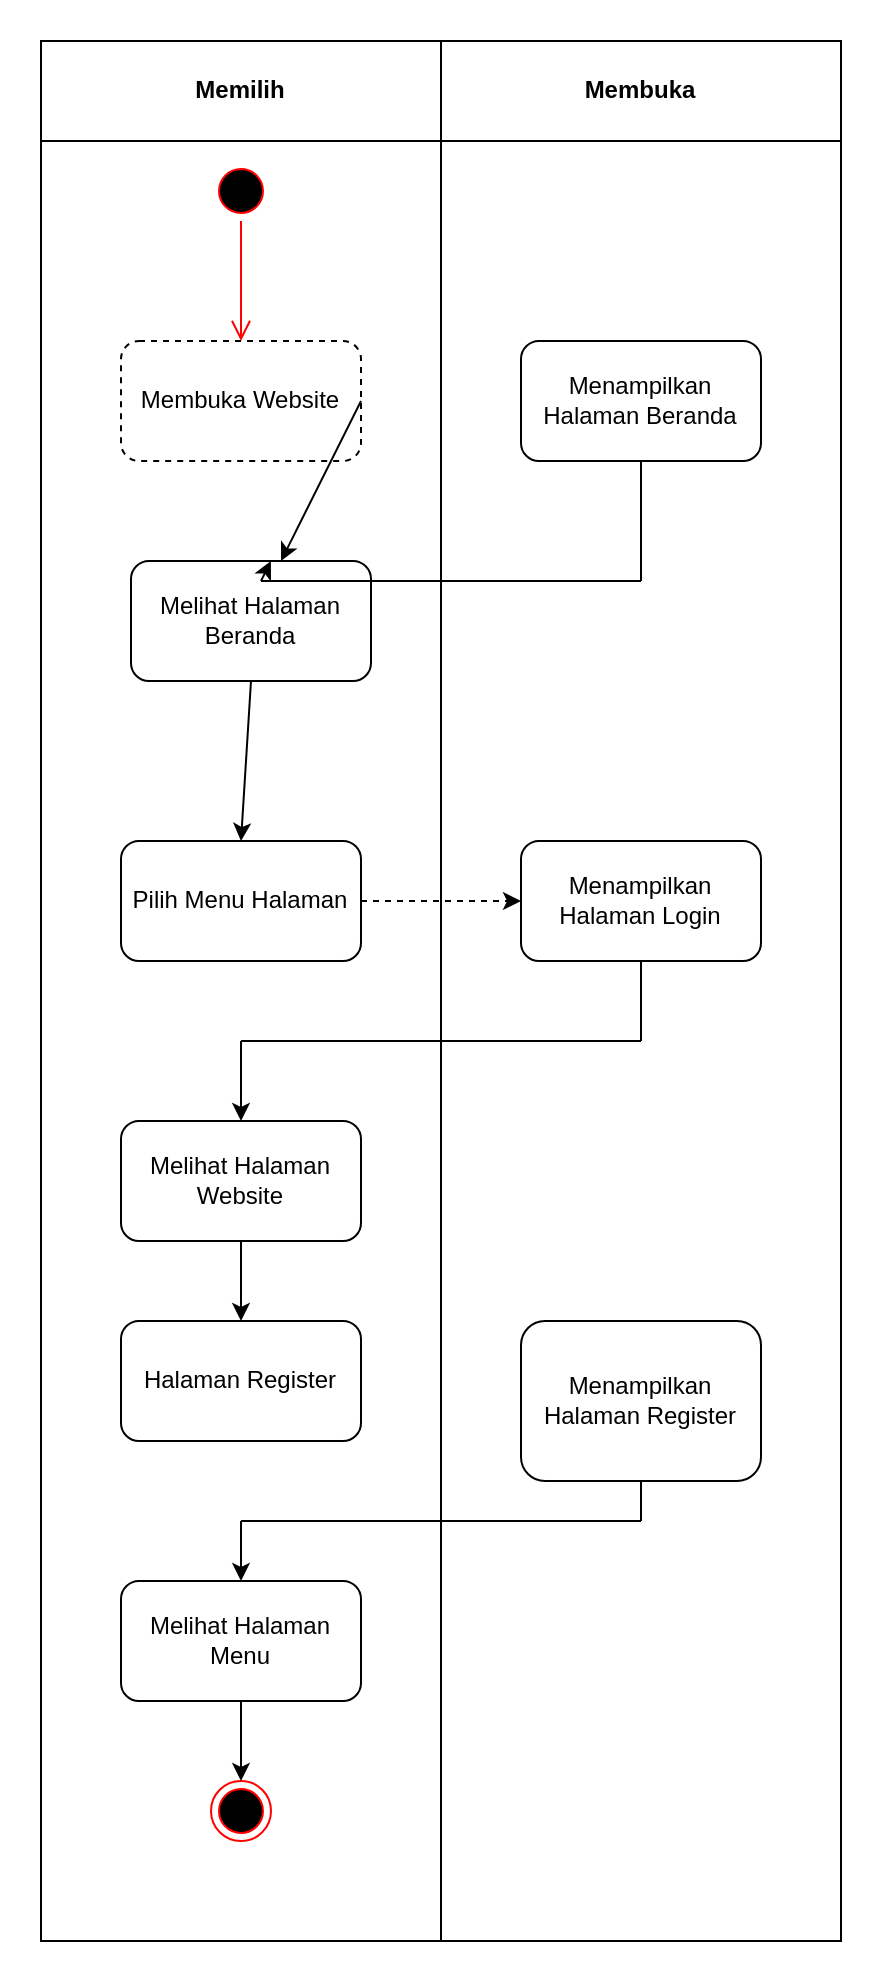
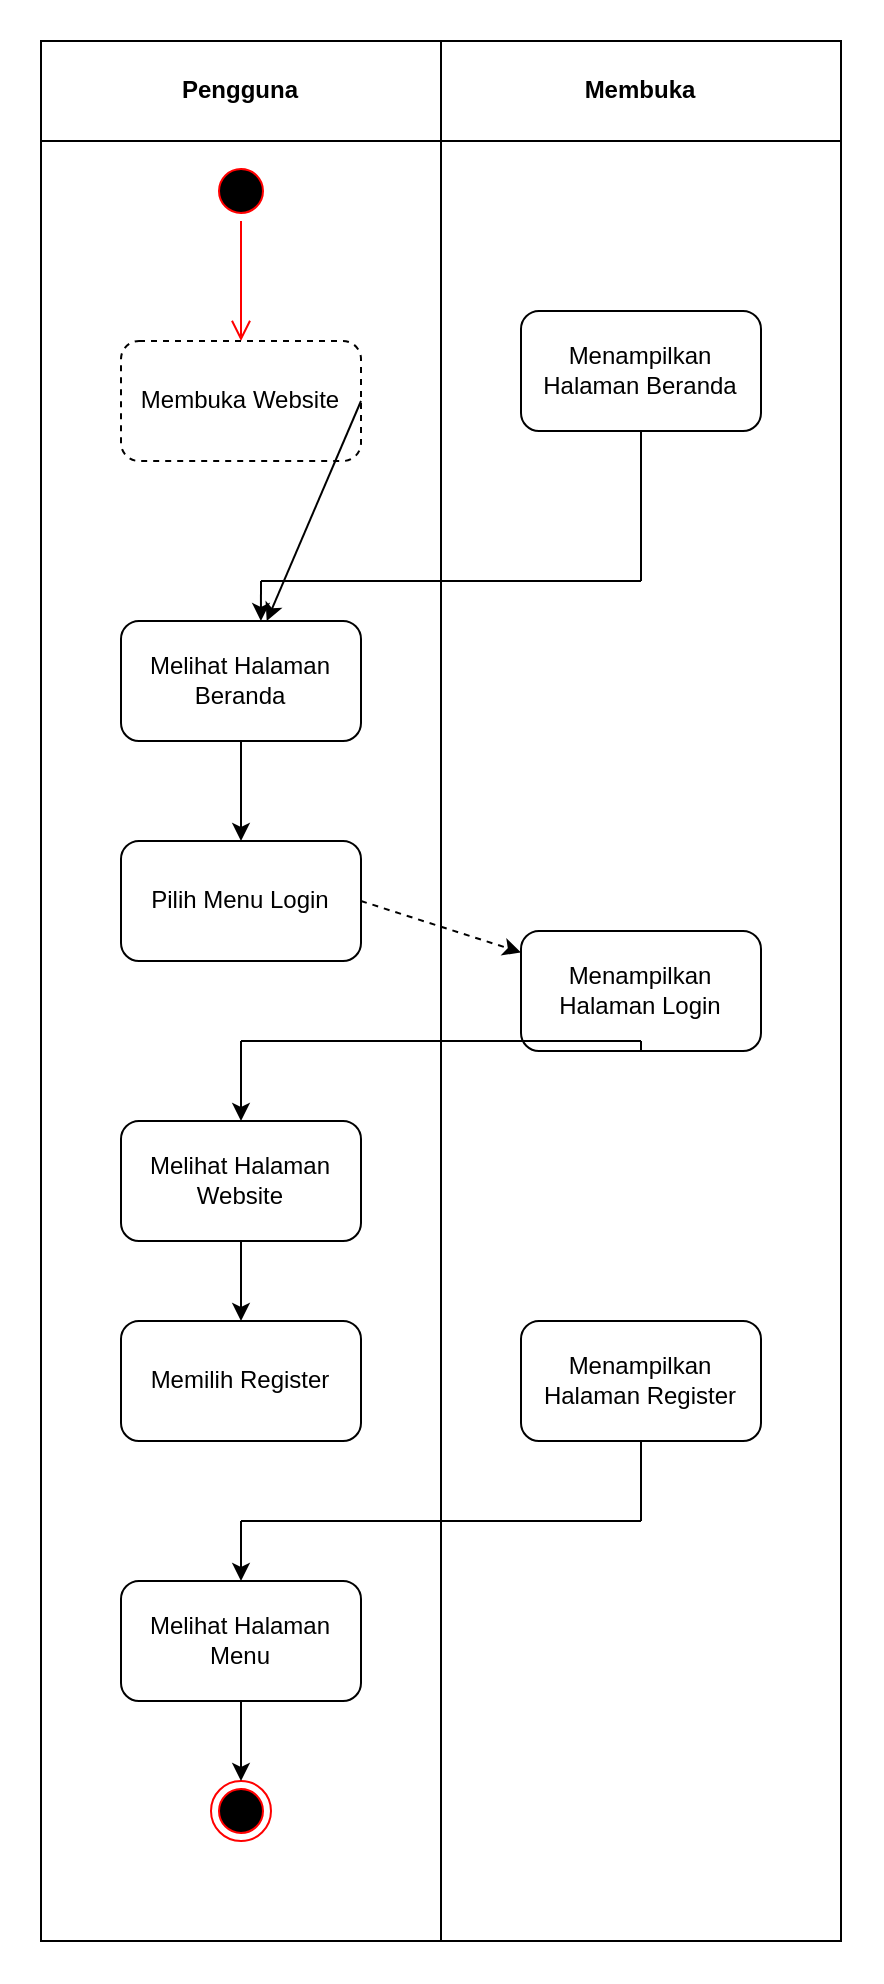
(241, 91) -> (241, 91)
(641, 401) -> (641, 371)
(251, 621) -> (241, 681)
(241, 901) -> (241, 901)
(641, 901) -> (641, 991)
(241, 1381) -> (241, 1381)
(641, 1401) -> (641, 1381)
